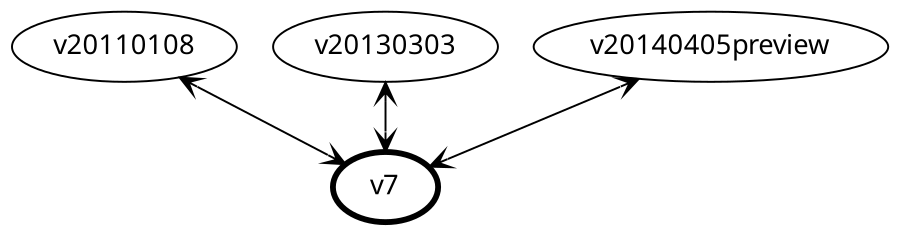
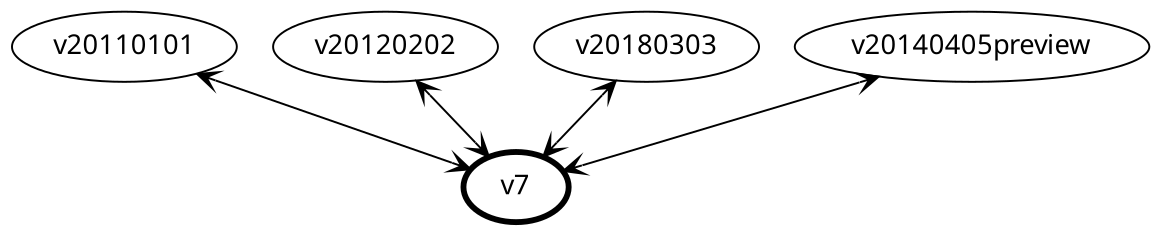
(124, 47) -> (124, 47)
none -> (386, 47)
(386, 47) -> (647, 47)
